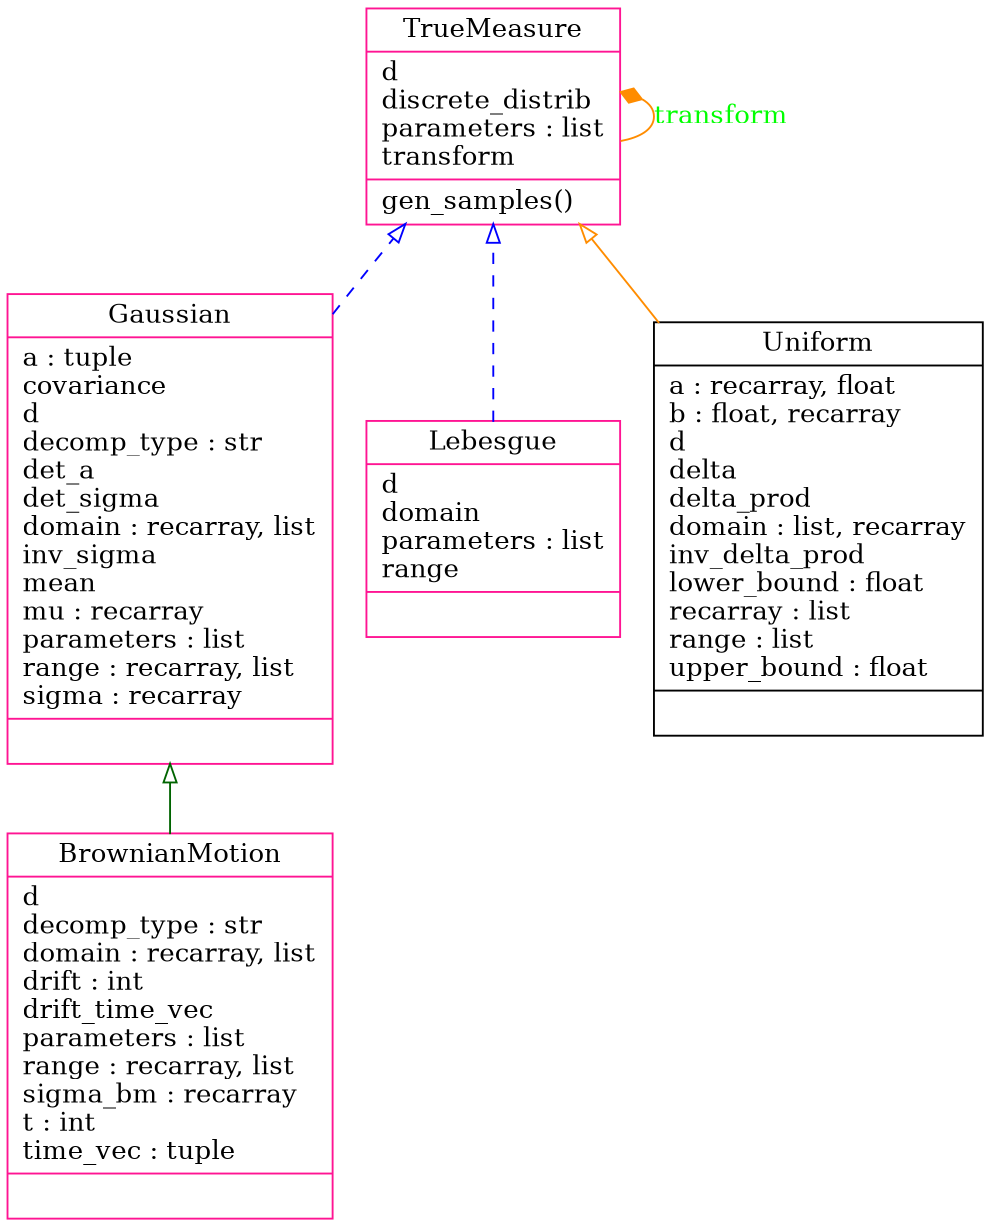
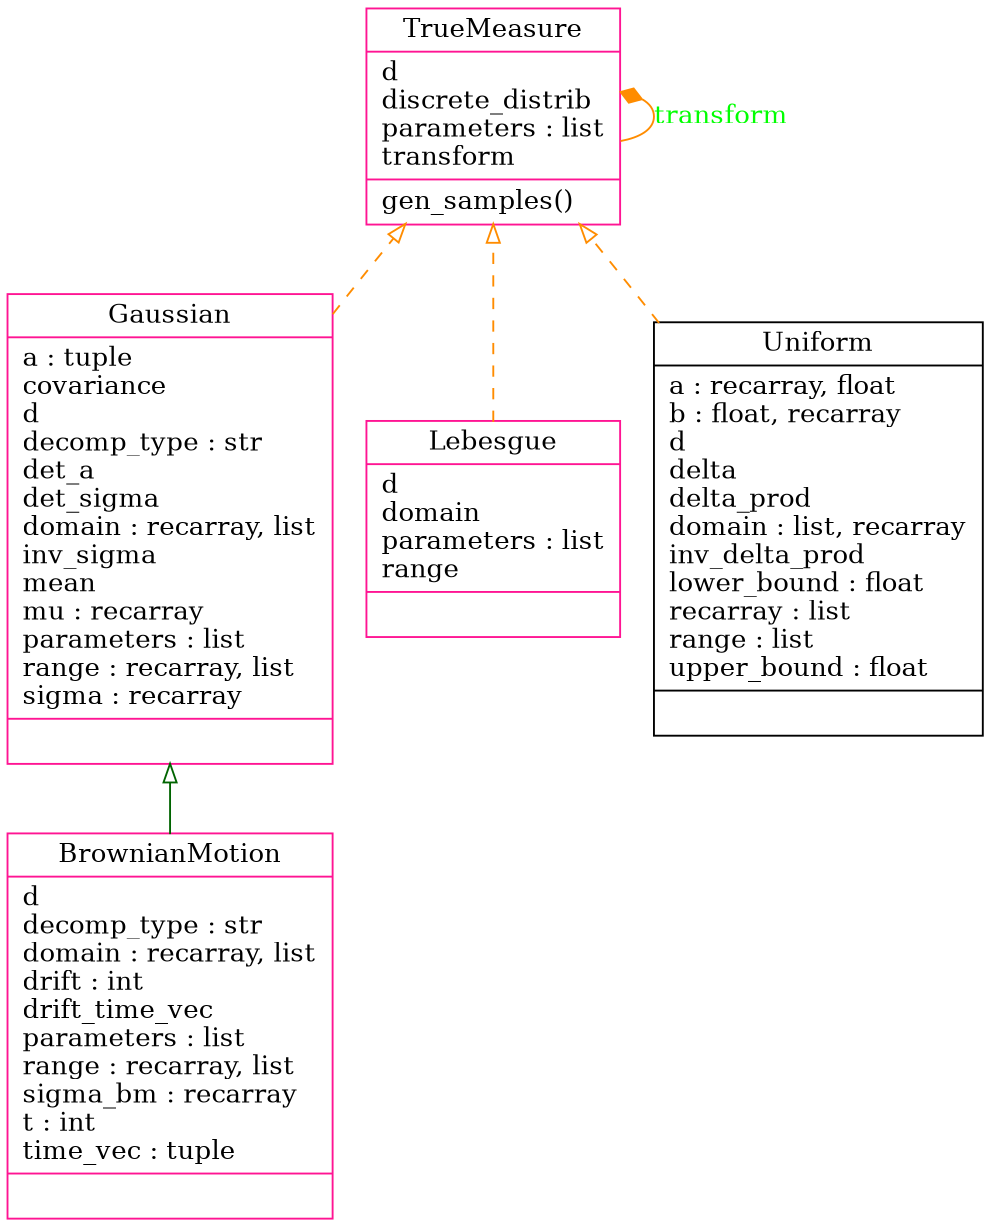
(363, 276) -> (363, 276)
(625, 281) -> (625, 281)
(493, 332) -> (493, 332)
